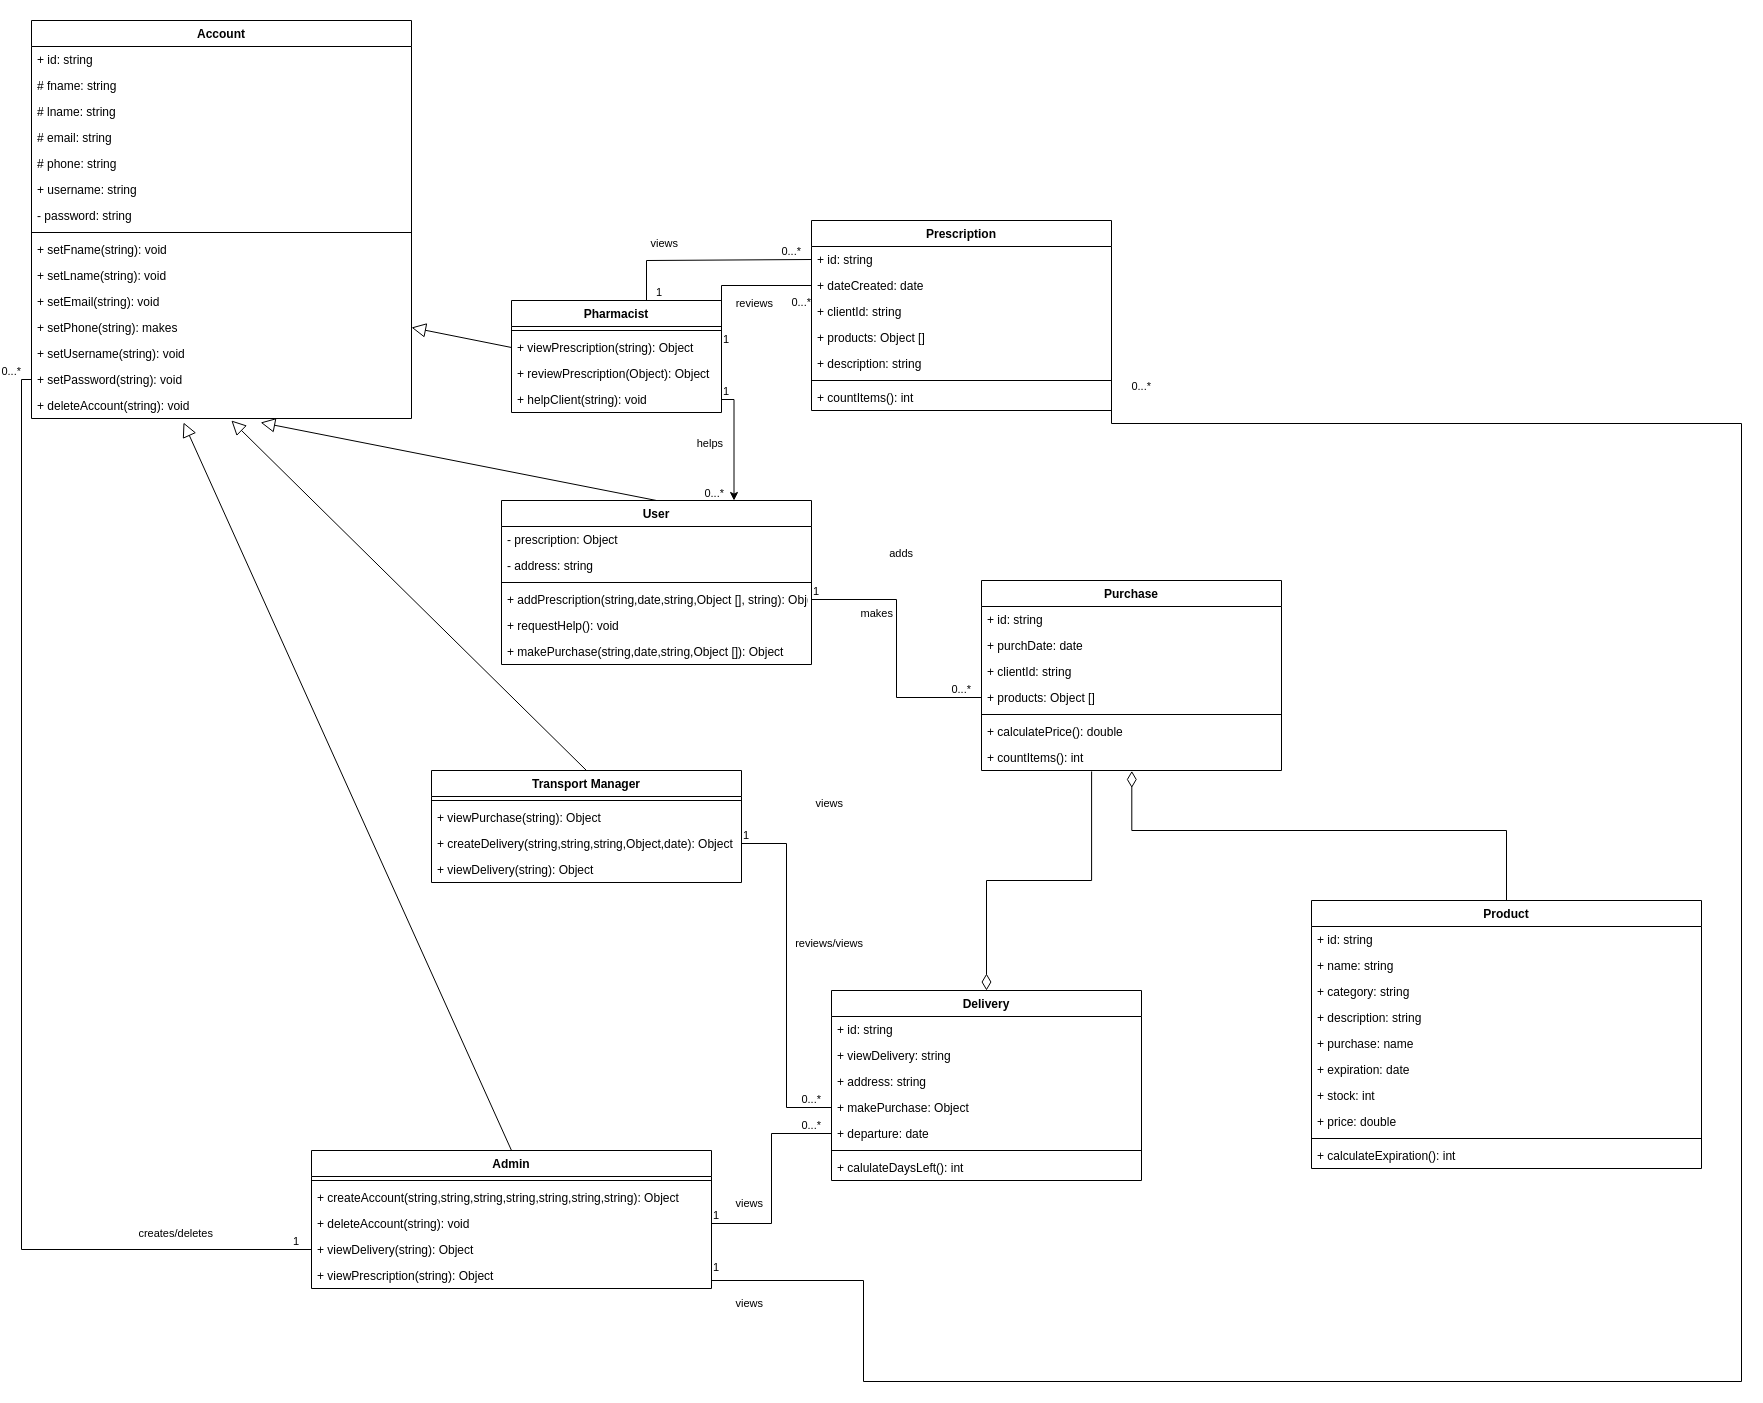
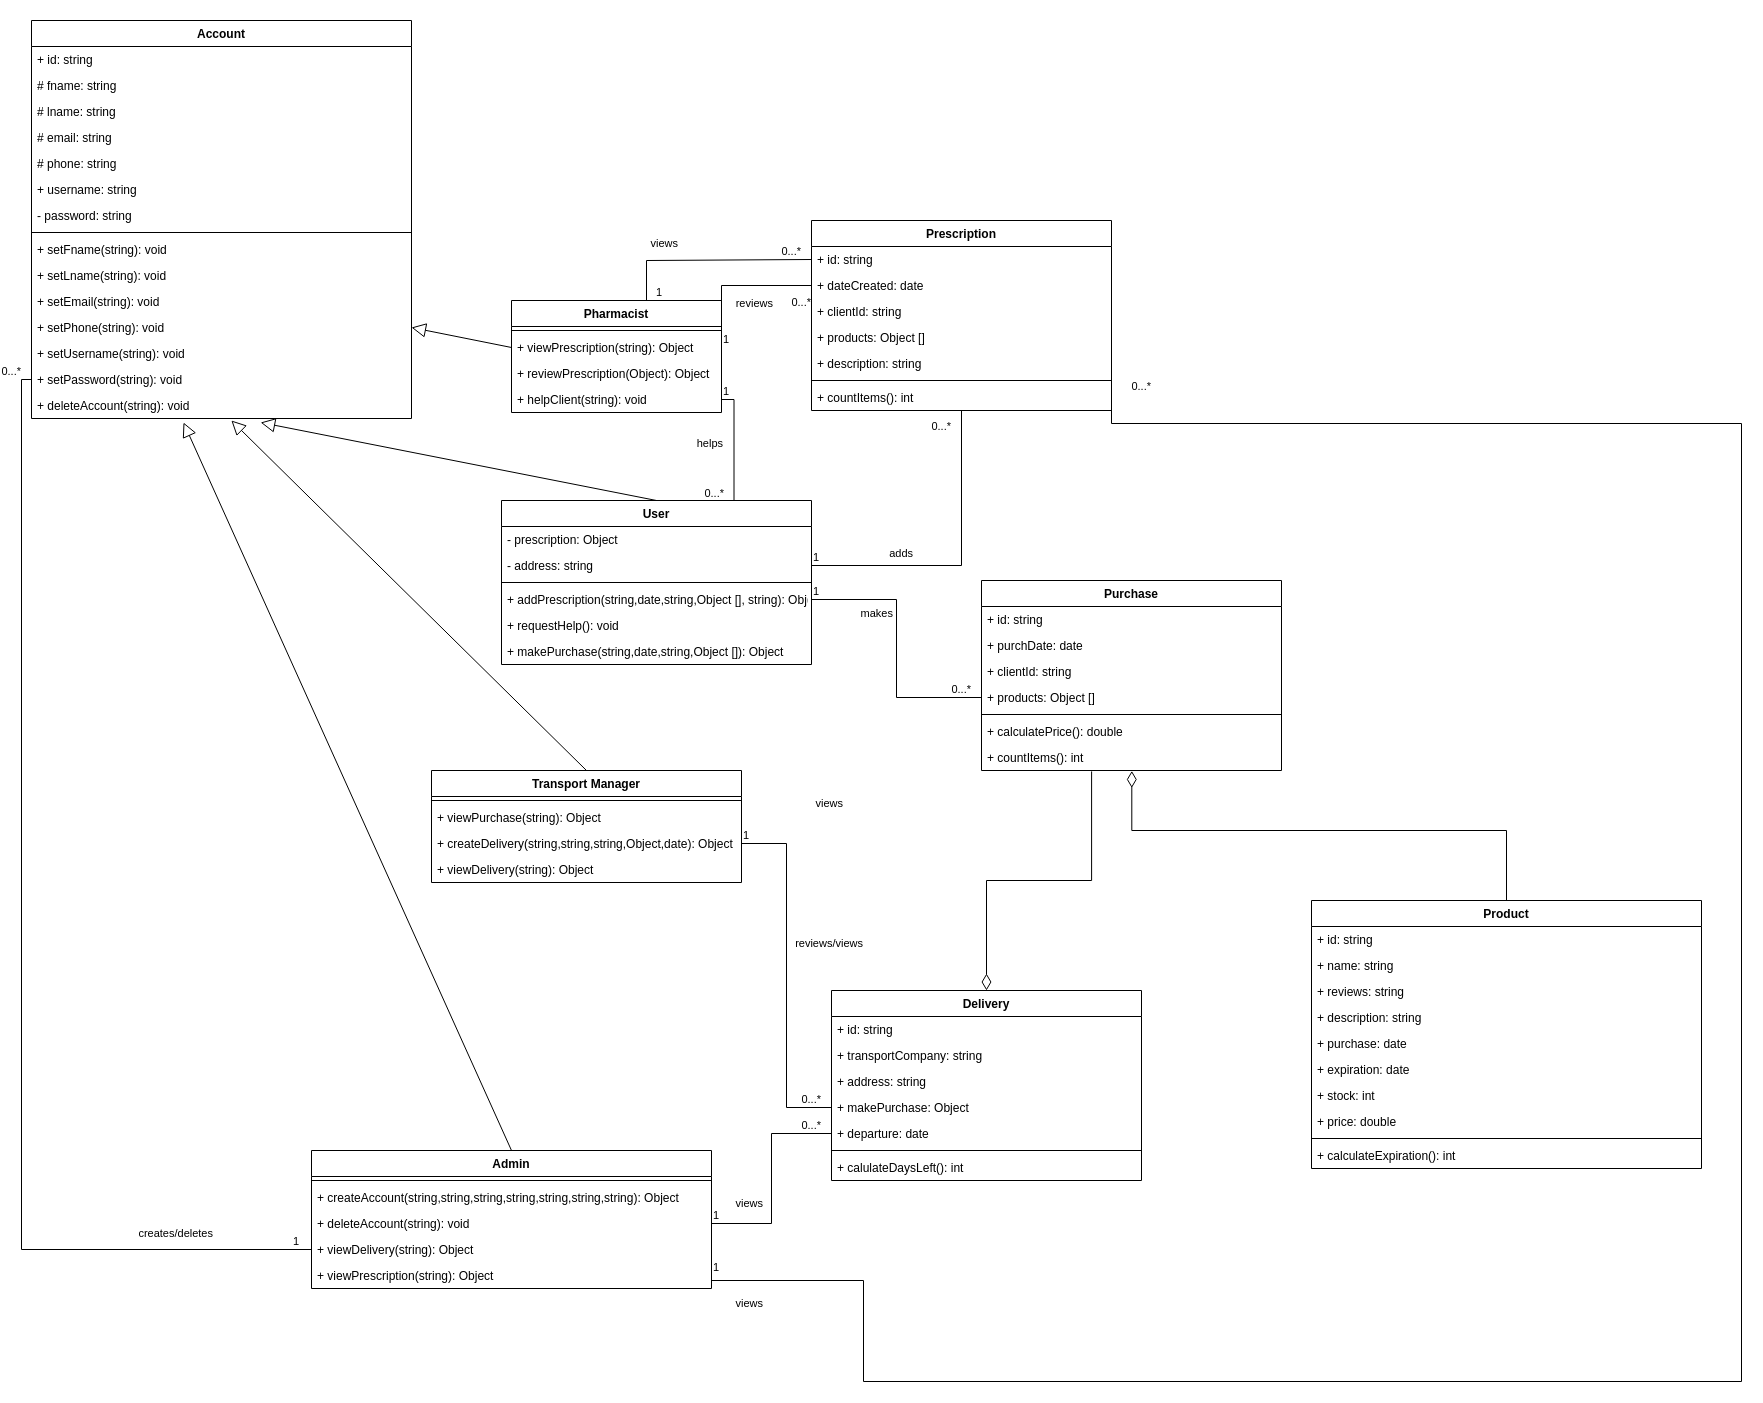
(115, 328) -> (110, 328)
(734, 492) -> (734, 494)
none -> (962, 563)
(1371, 992) -> (1366, 992)
(1366, 1044) -> (1366, 1044)
(900, 1056) -> (918, 1056)
